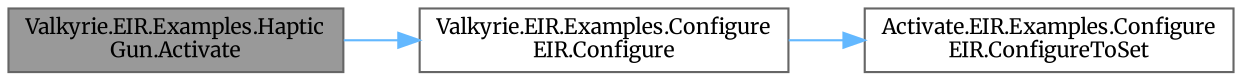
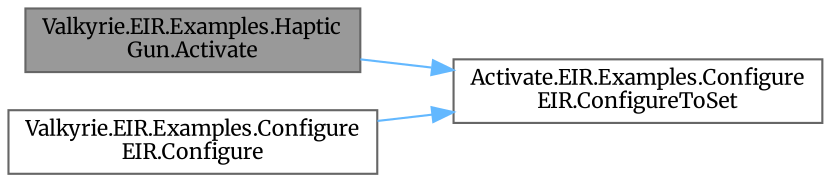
(371, 40) -> (396, 63)
